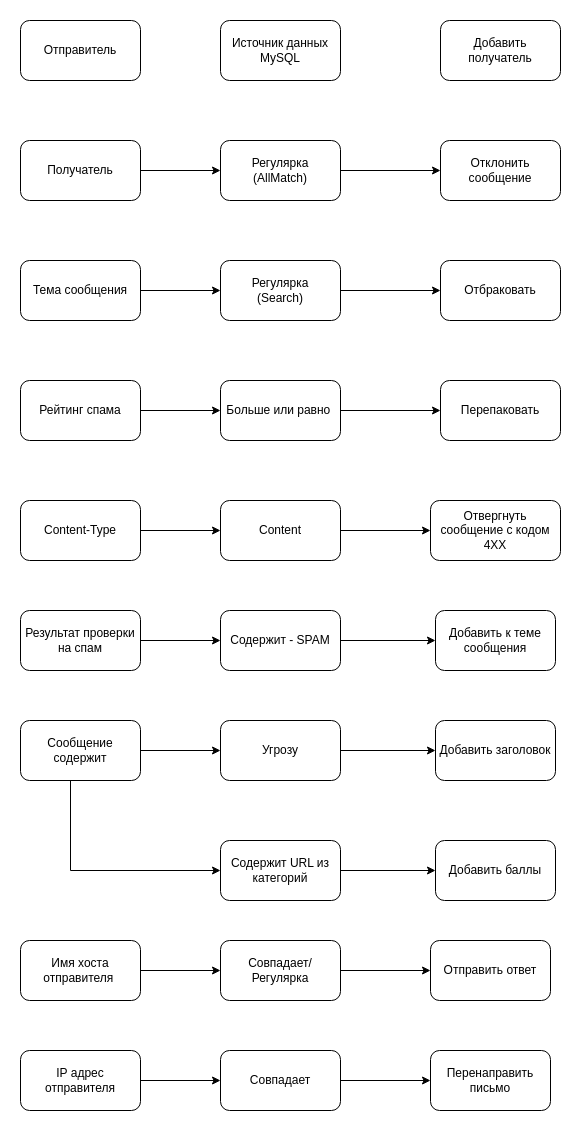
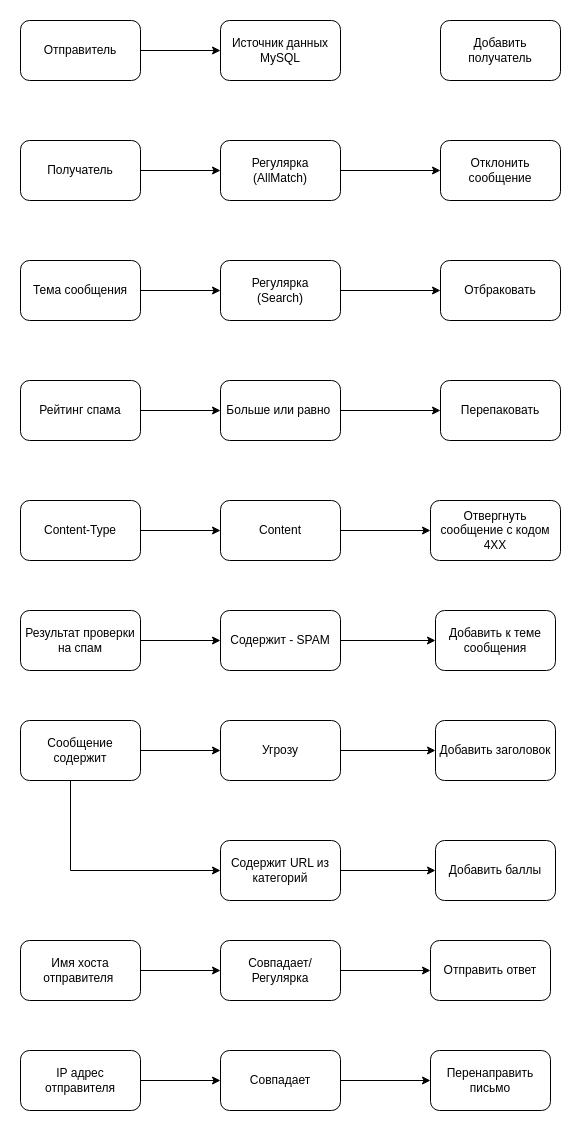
none -> (177, 51)
